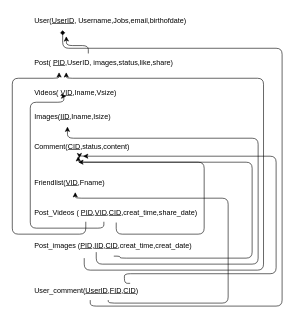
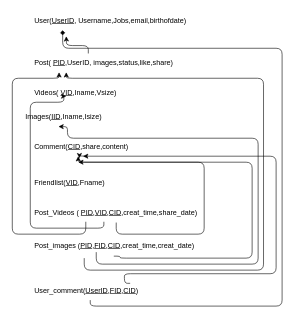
(78, 117) -> (69, 117)
(87, 147) -> (85, 147)
(76, 198) -> none
(121, 250) -> (121, 250)
